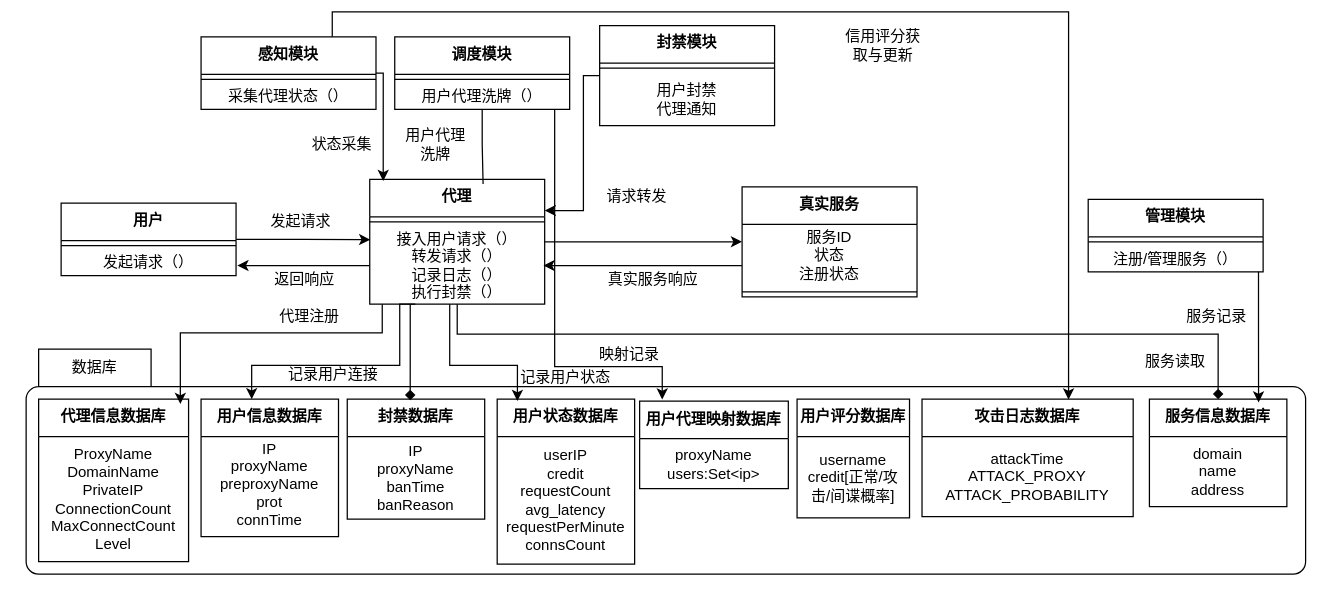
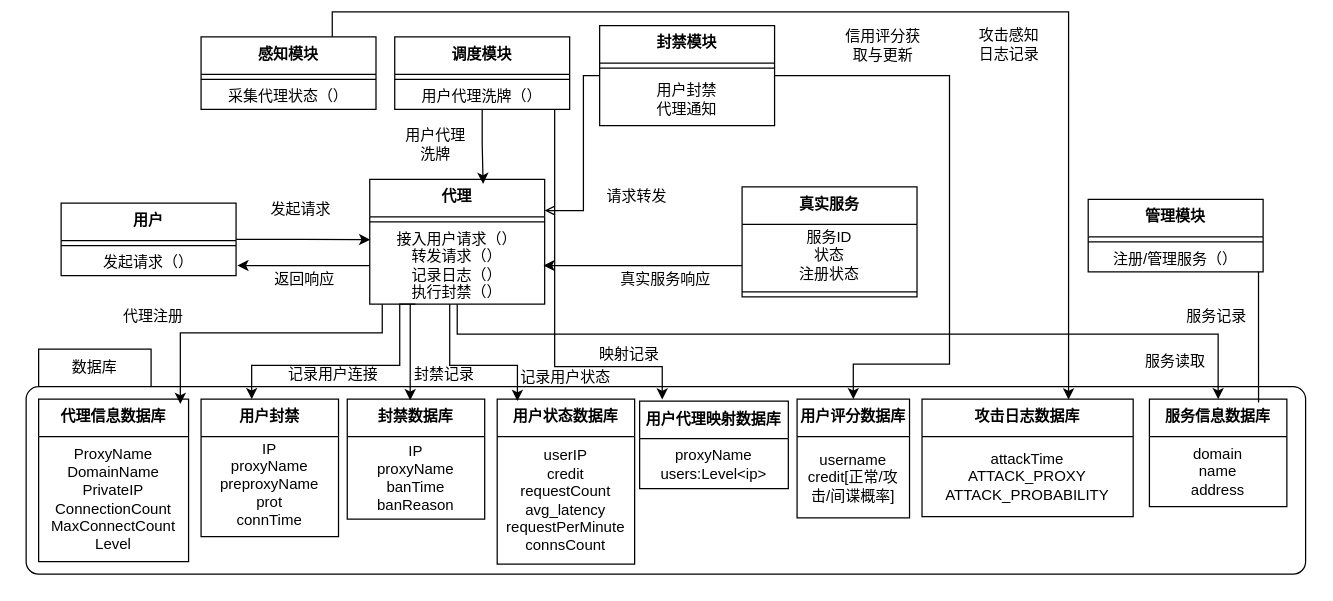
none -> (1009, 44)
(383, 119) -> none
(342, 144) -> none
(483, 177) -> (483, 174)
none -> (949, 195)
(552, 211) -> (550, 211)
(301, 222) -> (301, 209)
(640, 242) -> none
(653, 279) -> (666, 279)
(309, 317) -> (153, 317)
none -> (444, 374)
(1218, 388) -> (1218, 389)
(410, 389) -> (410, 390)
(1259, 392) -> (1259, 395)
(269, 417) -> (269, 417)
(714, 464) -> (714, 464)
